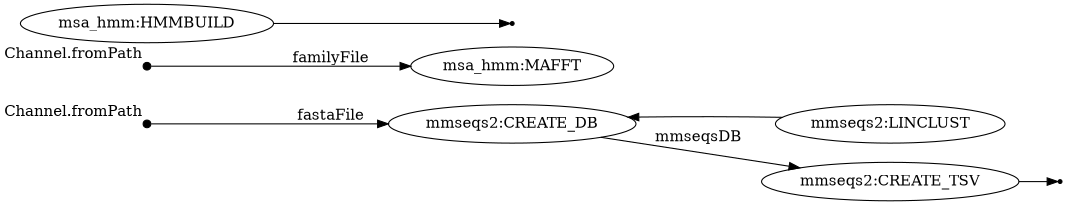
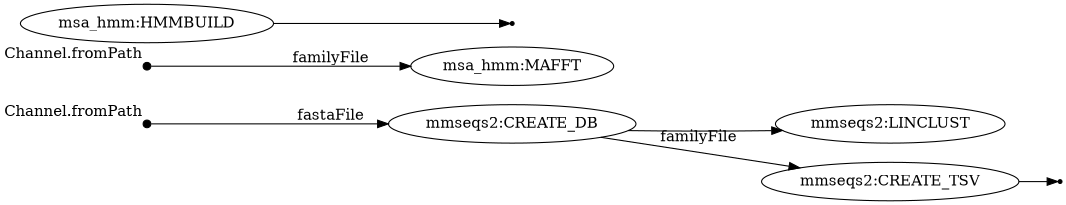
(711, 117) -> (700, 131)
(699, 137) -> (699, 137)
